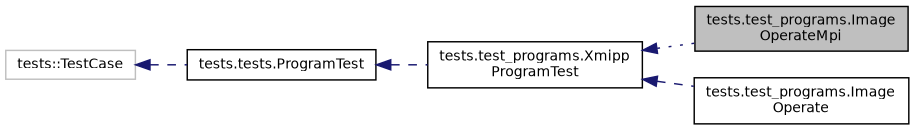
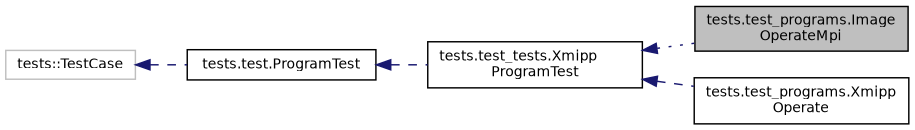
(282, 65) -> (282, 65)
(535, 65) -> (535, 65)
(802, 101) -> (802, 101)
